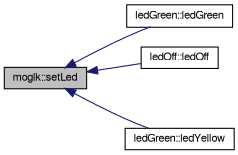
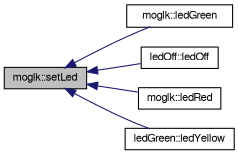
(180, 16) -> (180, 16)
none -> (180, 98)
